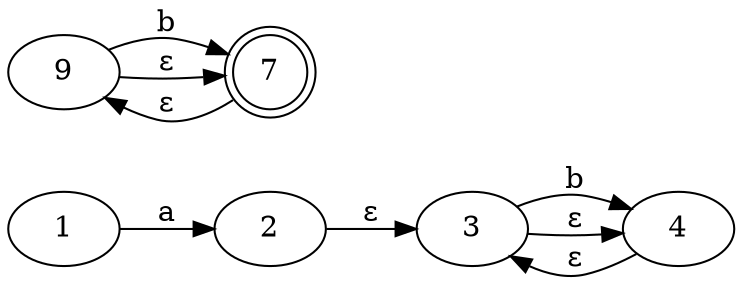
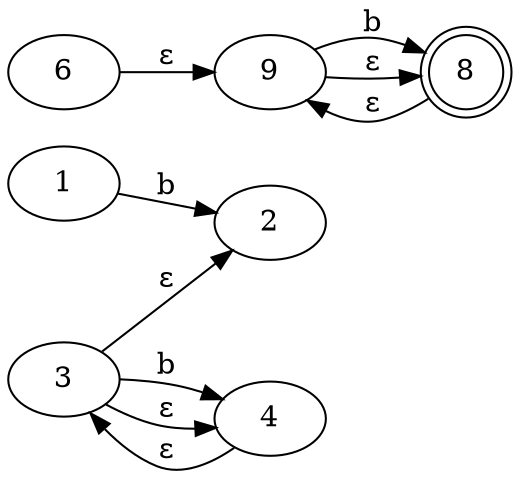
none -> (64, 72)
(270, 72) -> (466, 72)
(167, 213) -> (167, 187)
(361, 229) -> (159, 307)
